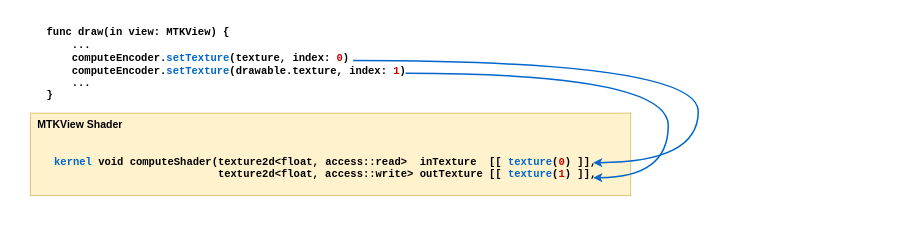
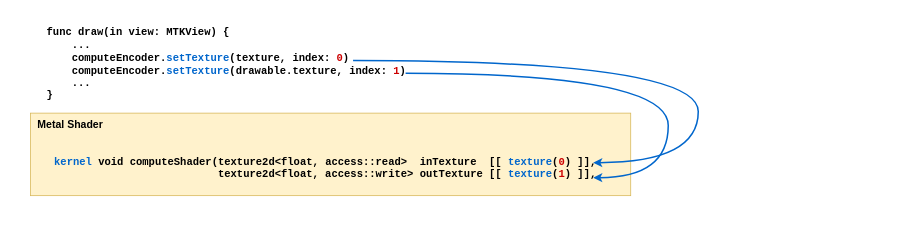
(70, 124) -> (64, 124)
